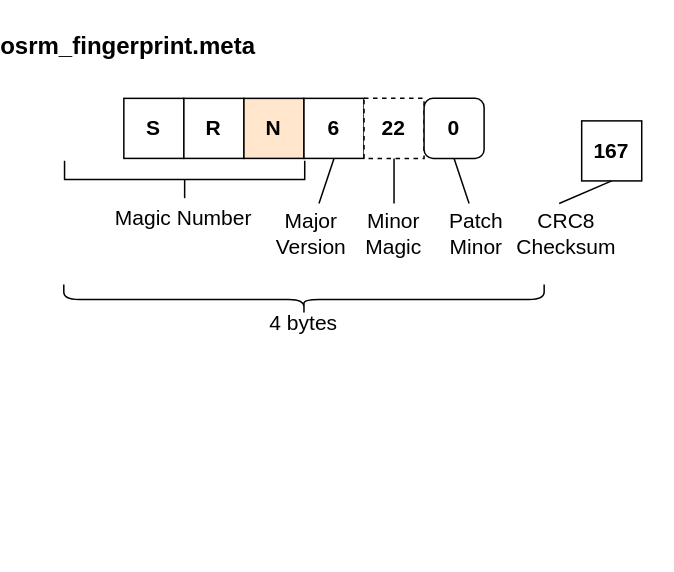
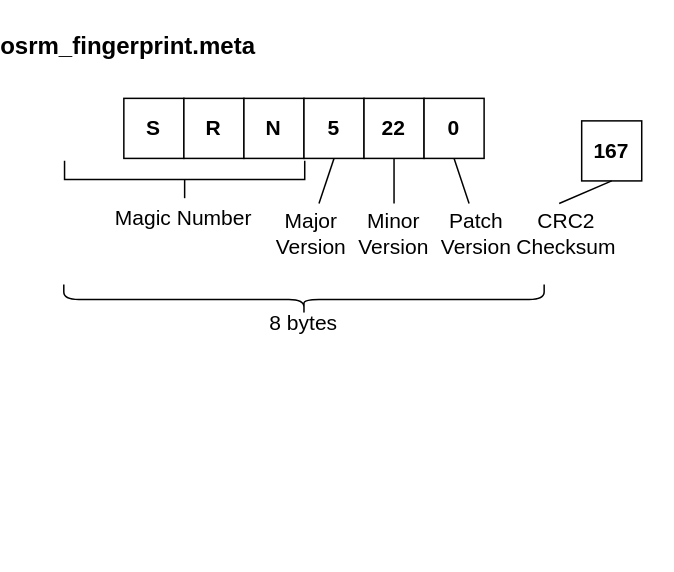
(274, 128) -> (274, 128)
(334, 128) -> (334, 128)
(394, 128) -> (394, 128)
(454, 128) -> (454, 128)
(394, 233) -> (394, 233)
(476, 233) -> (476, 233)
(566, 233) -> (566, 233)
(304, 323) -> (304, 323)
